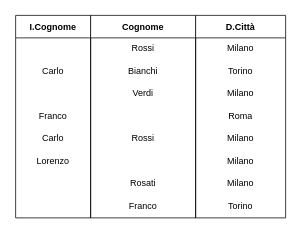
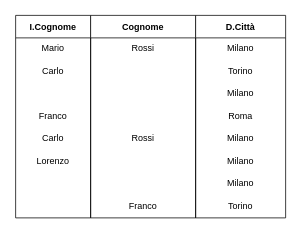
none -> (53, 49)
(143, 72) -> none
(143, 94) -> none
(143, 184) -> none
